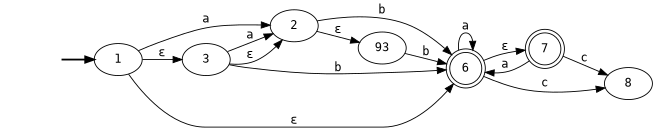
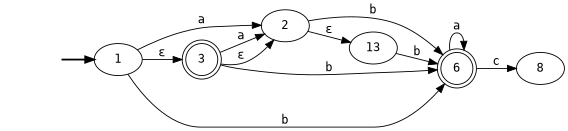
(382, 48) -> (373, 48)
(545, 49) -> none
(206, 60) -> (202, 60)
(294, 120) -> (285, 120)
